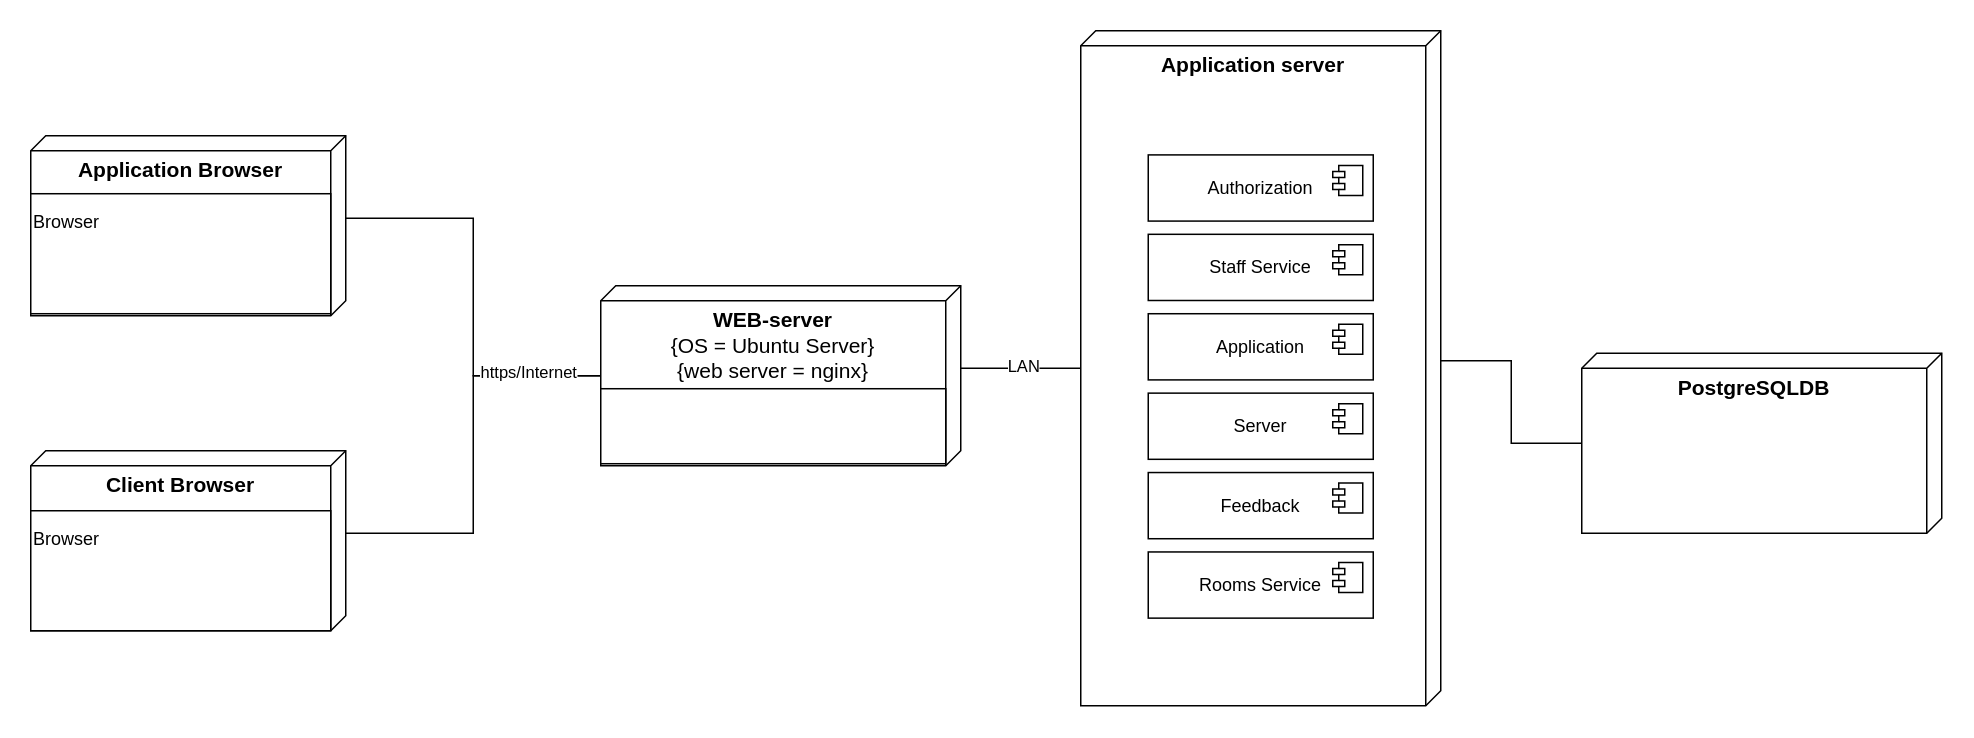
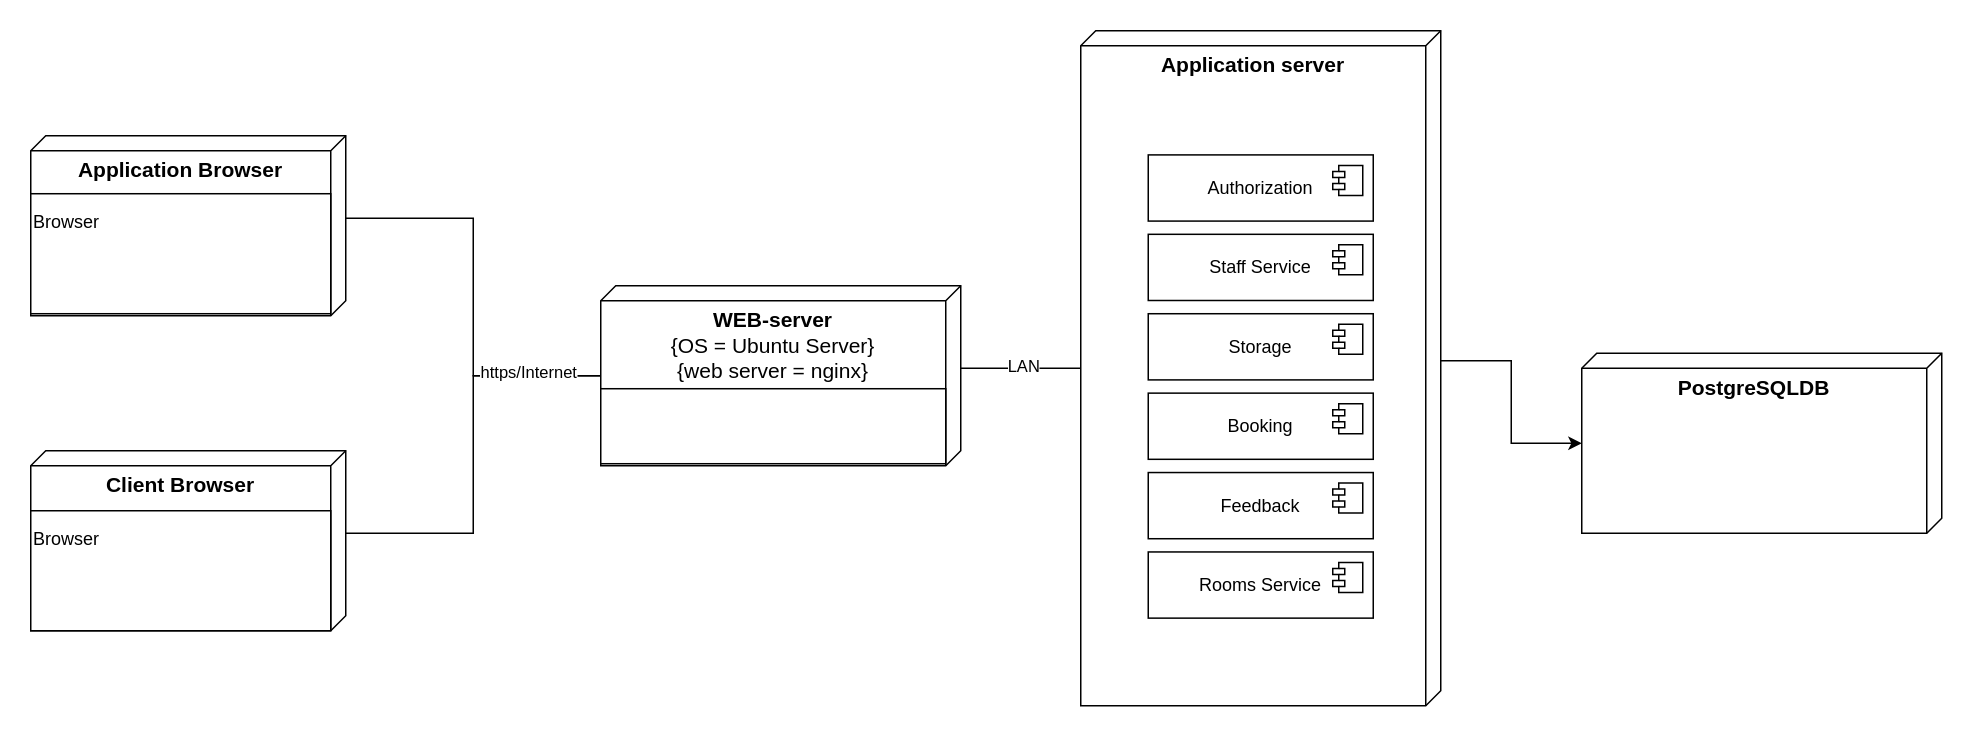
(1261, 347) -> (1261, 347)
(1261, 427) -> (1261, 427)
(1574, 443) -> (1570, 443)
